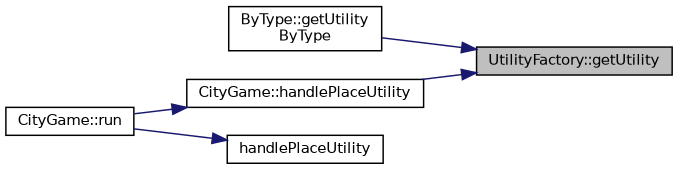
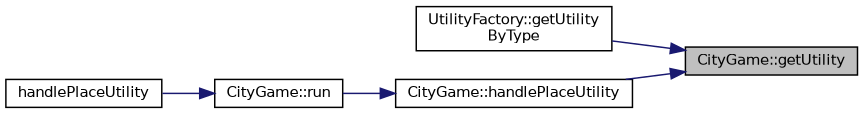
(305, 29) -> (514, 29)
(574, 61) -> (771, 61)
(173, 134) -> (181, 93)
